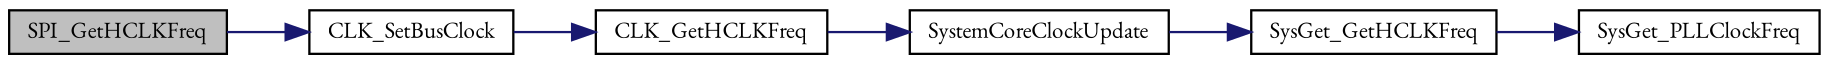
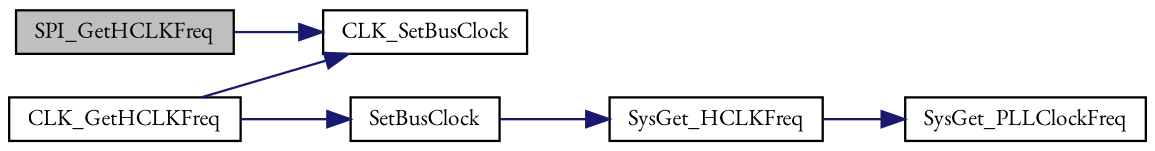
(543, 32) -> (264, 79)
(1039, 32) -> (425, 119)
(1374, 32) -> (716, 119)
